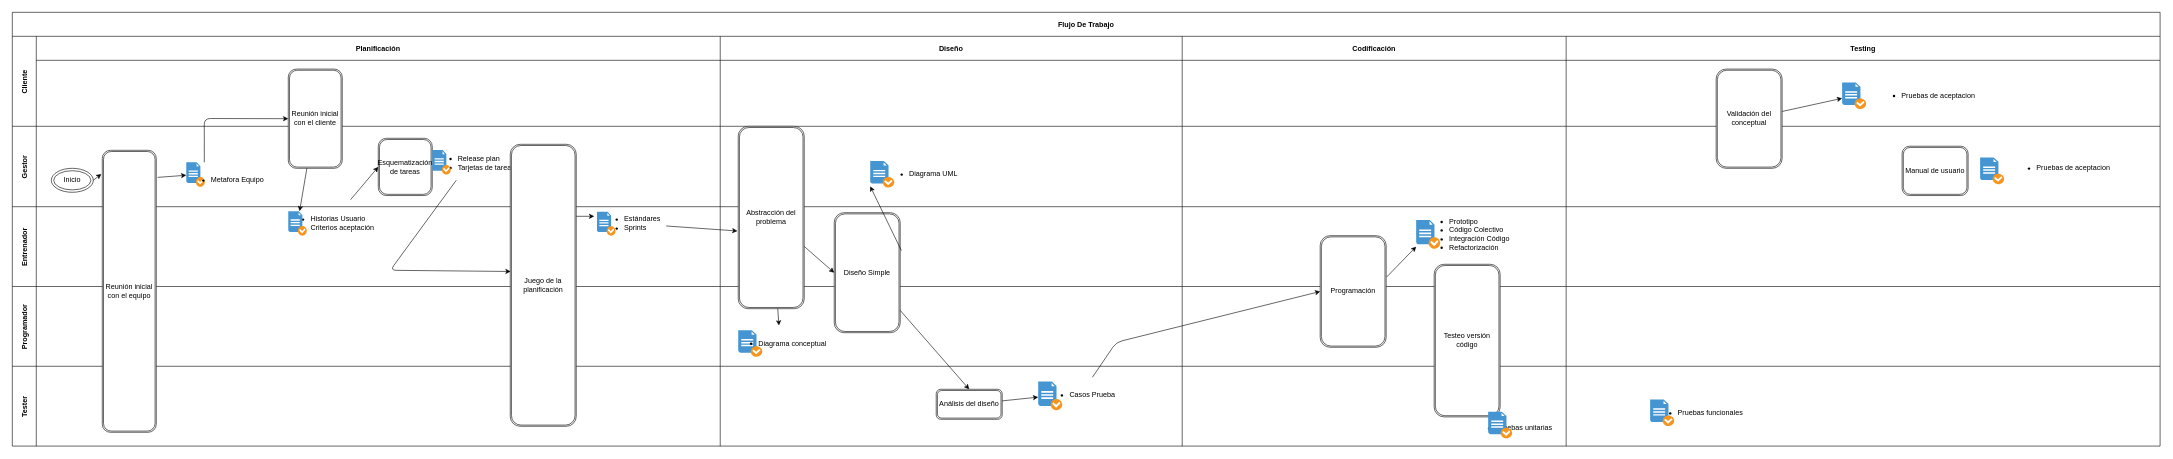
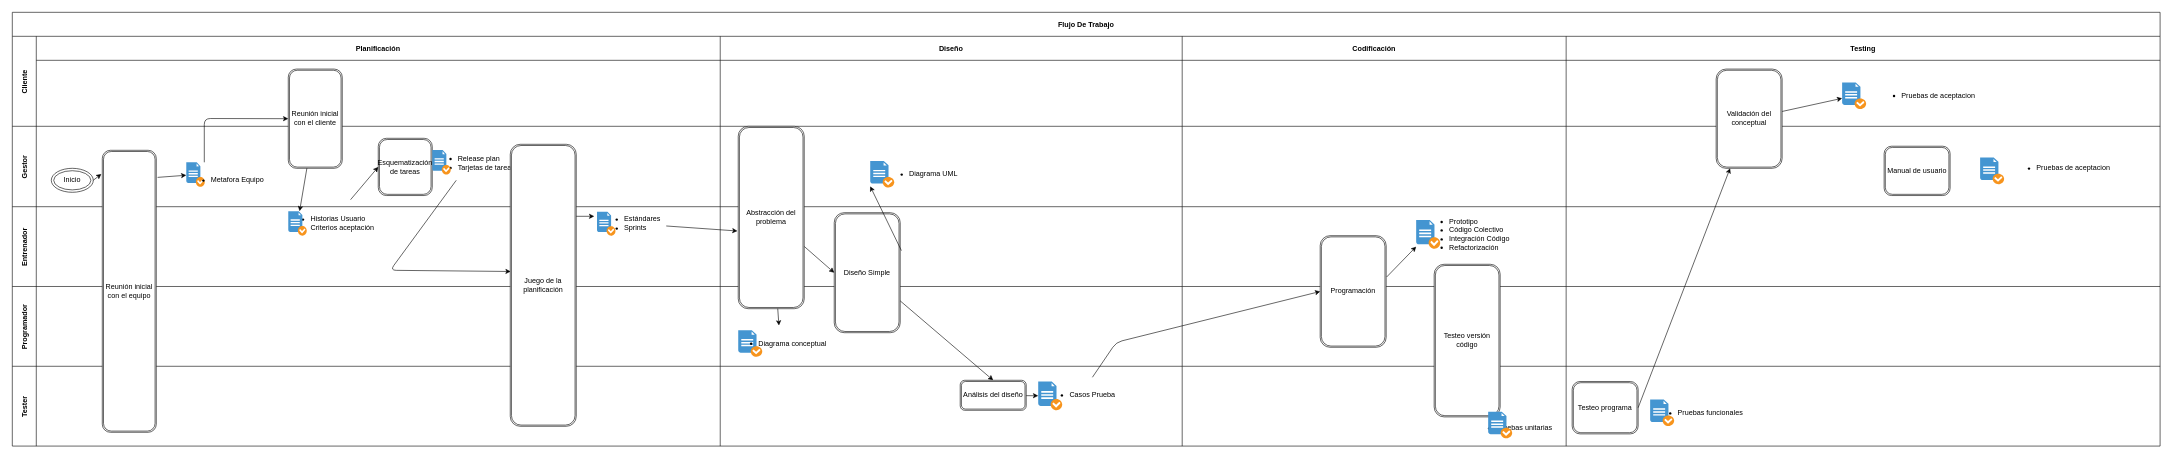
(1935, 171) -> (1917, 171)
none -> (1684, 290)
(969, 404) -> (993, 395)
none -> (1605, 408)
